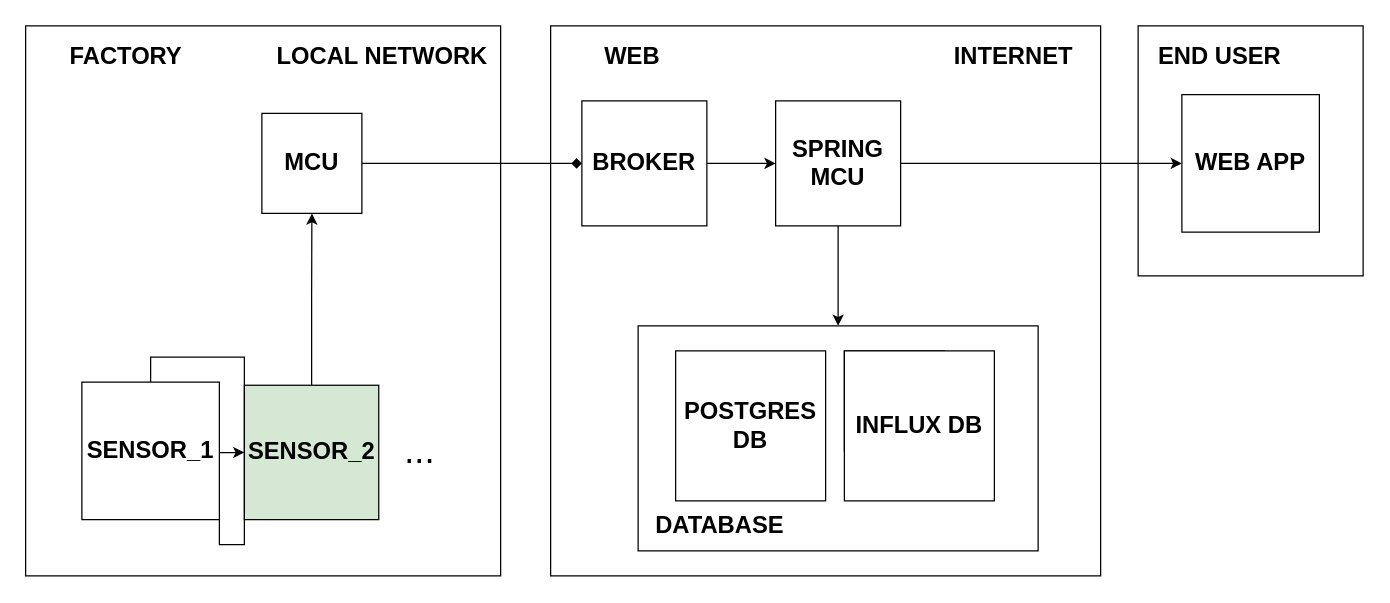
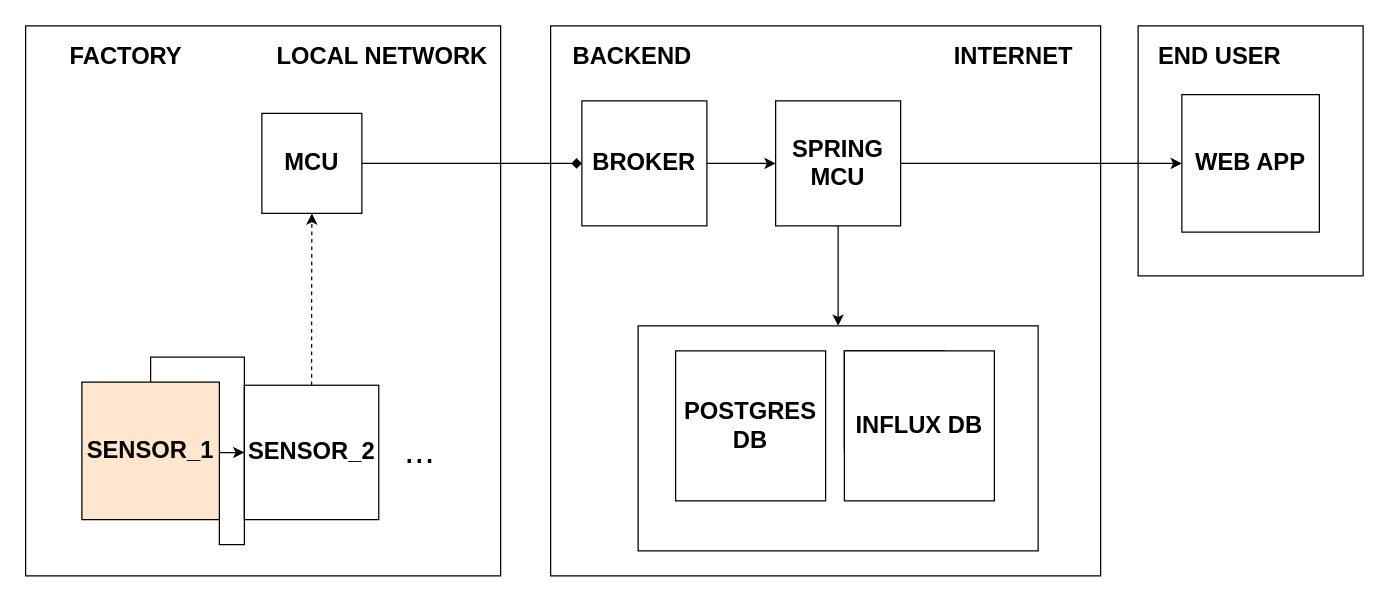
(633, 57) -> (633, 57)
(312, 301) -> (312, 301)
(151, 451) -> (151, 451)
(312, 452) -> (312, 452)
(719, 526) -> none
